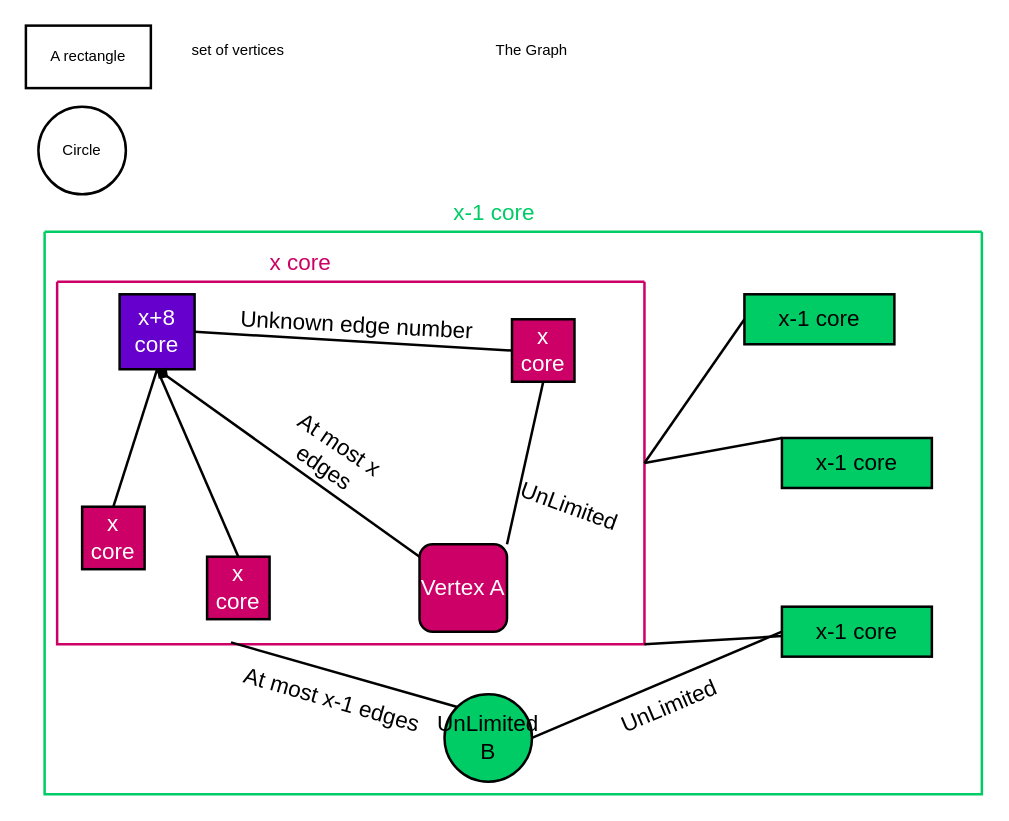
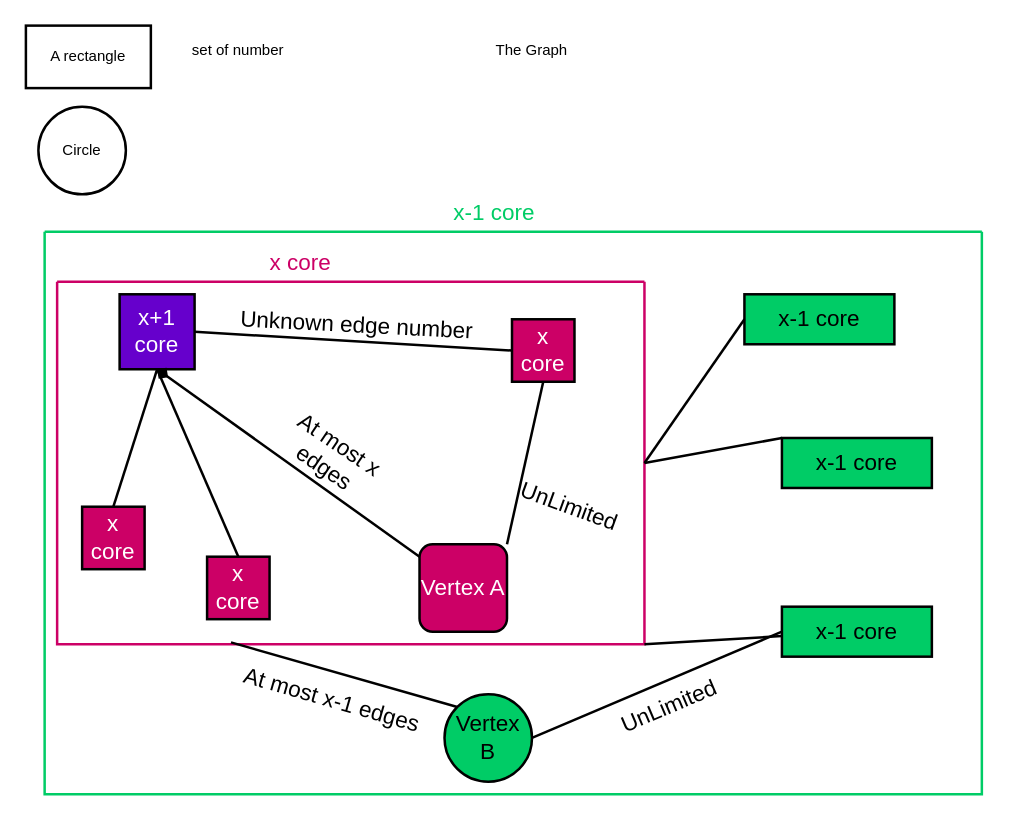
(238, 51) -> (238, 51)
(157, 332) -> (157, 332)
(488, 738) -> (488, 738)
